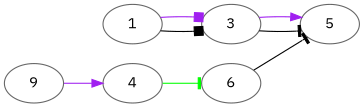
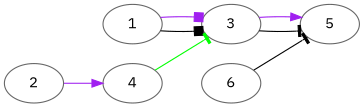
(34, 83) -> (34, 83)
(179, 83) -> (179, 55)
